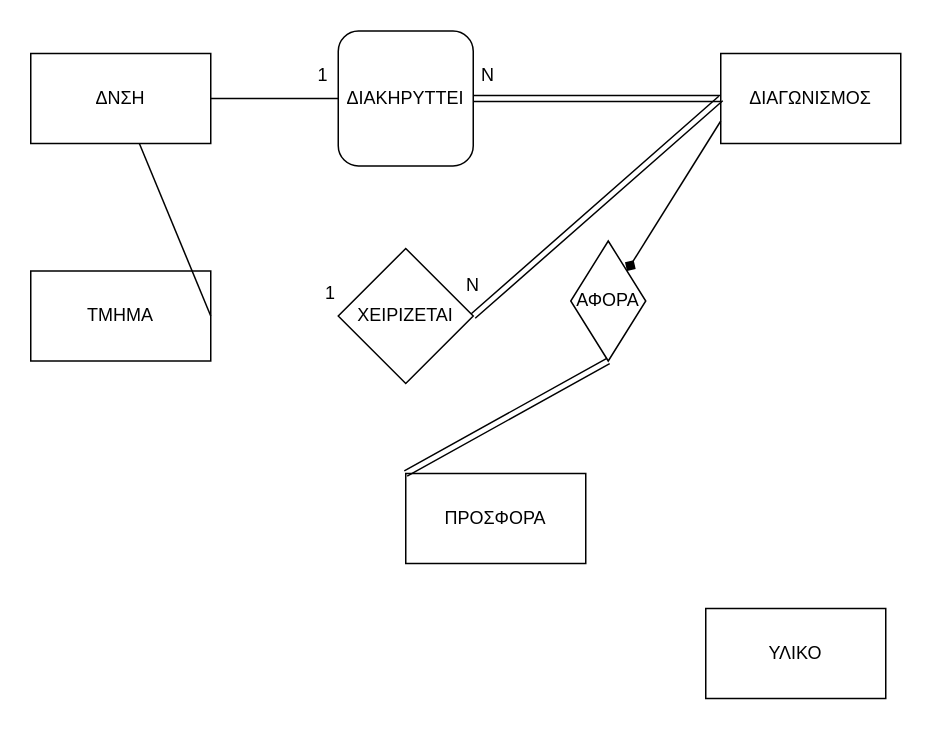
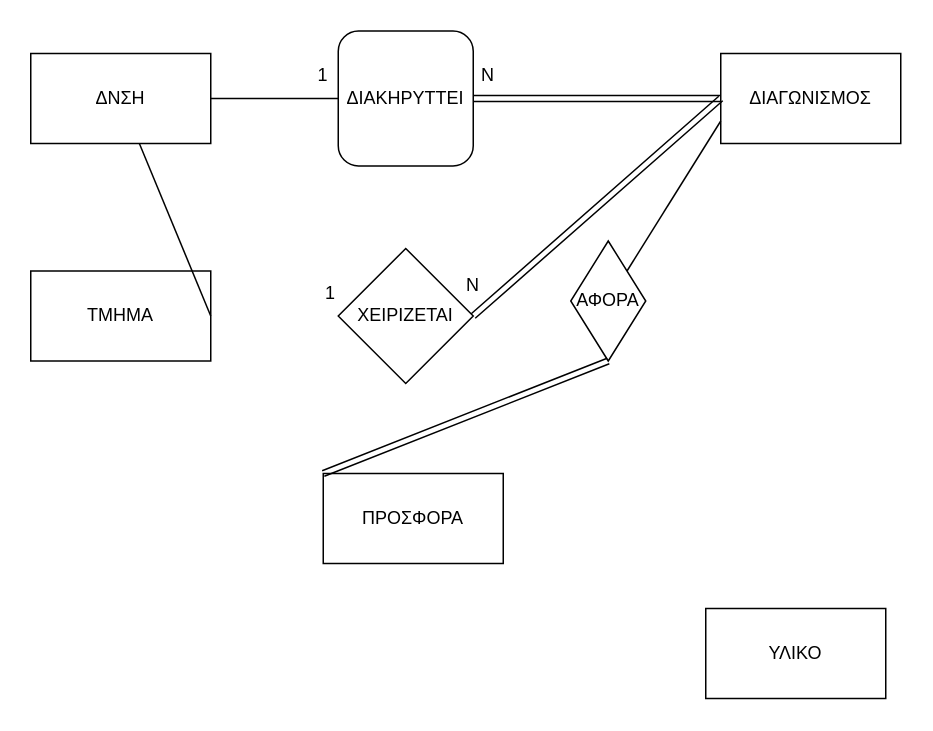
(634, 260) -> (631, 265)
(496, 518) -> (413, 518)
